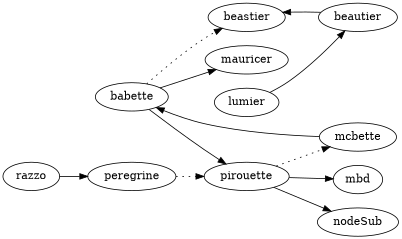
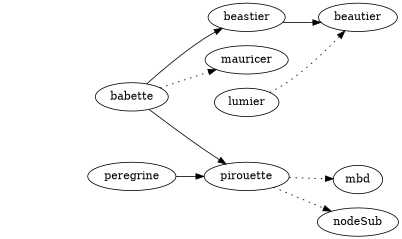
(306, 12) -> (298, 23)
(180, 56) -> (180, 56)
(307, 67) -> (307, 67)
(184, 80) -> (184, 80)
(358, 137) -> none
(31, 176) -> none
(186, 176) -> (186, 176)
(307, 178) -> (307, 178)
(299, 198) -> (299, 198)
